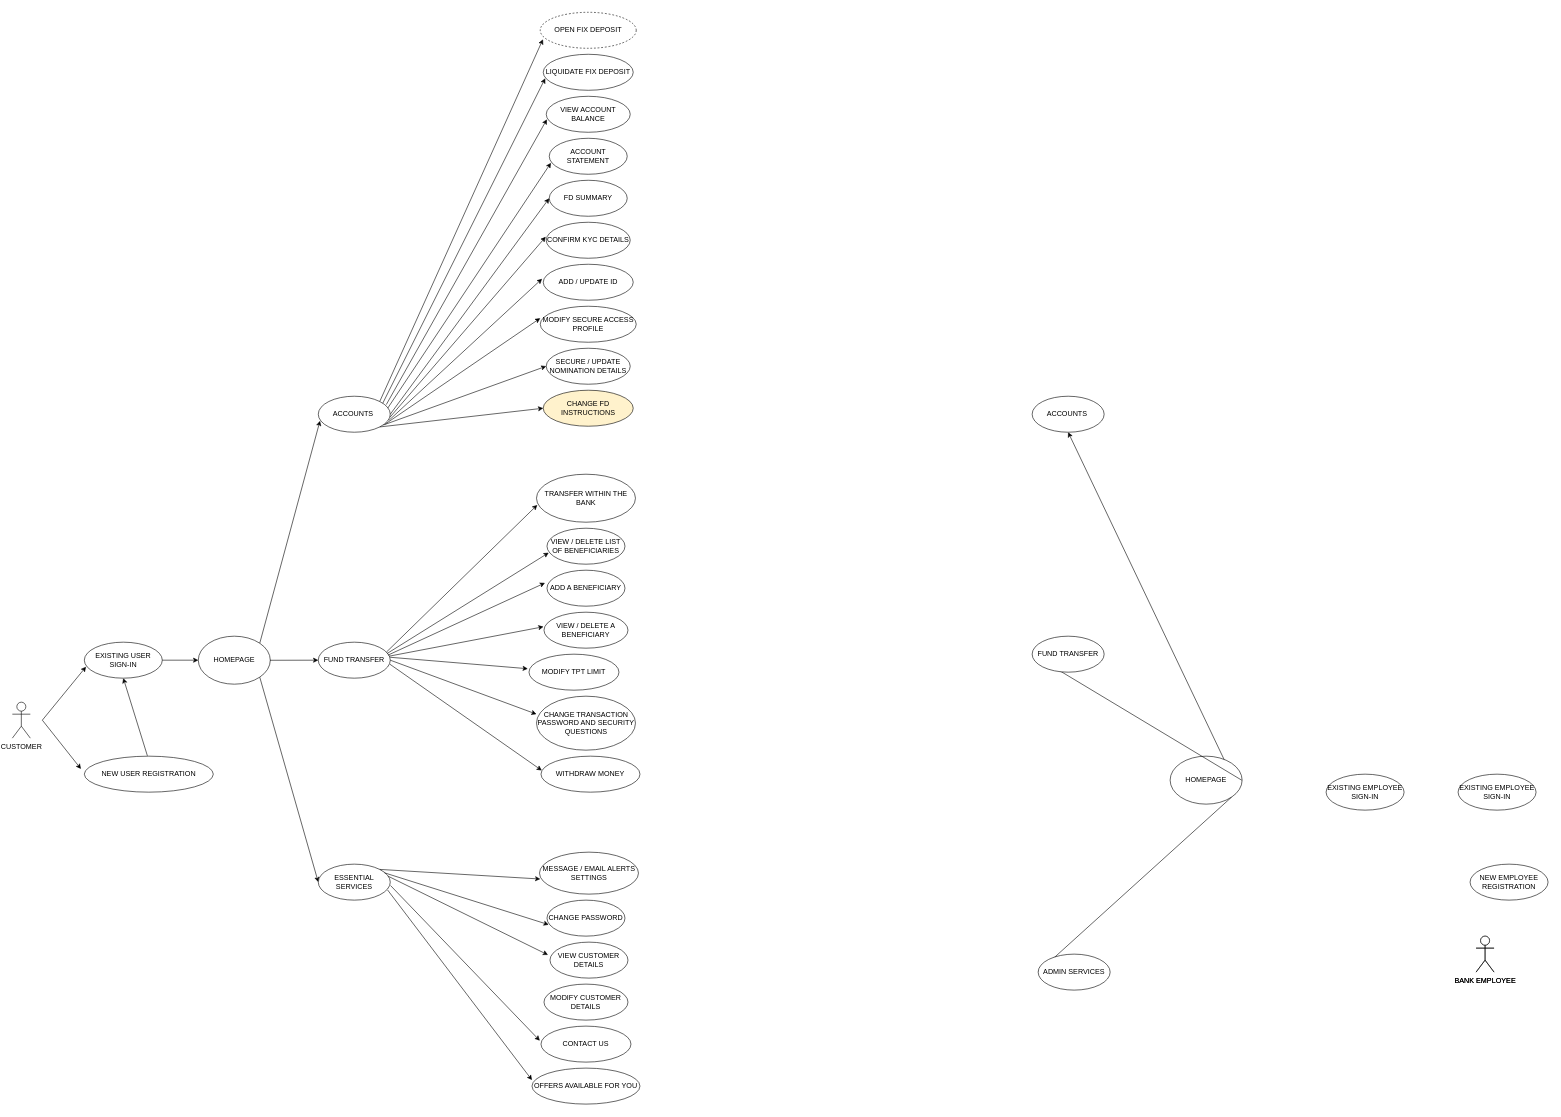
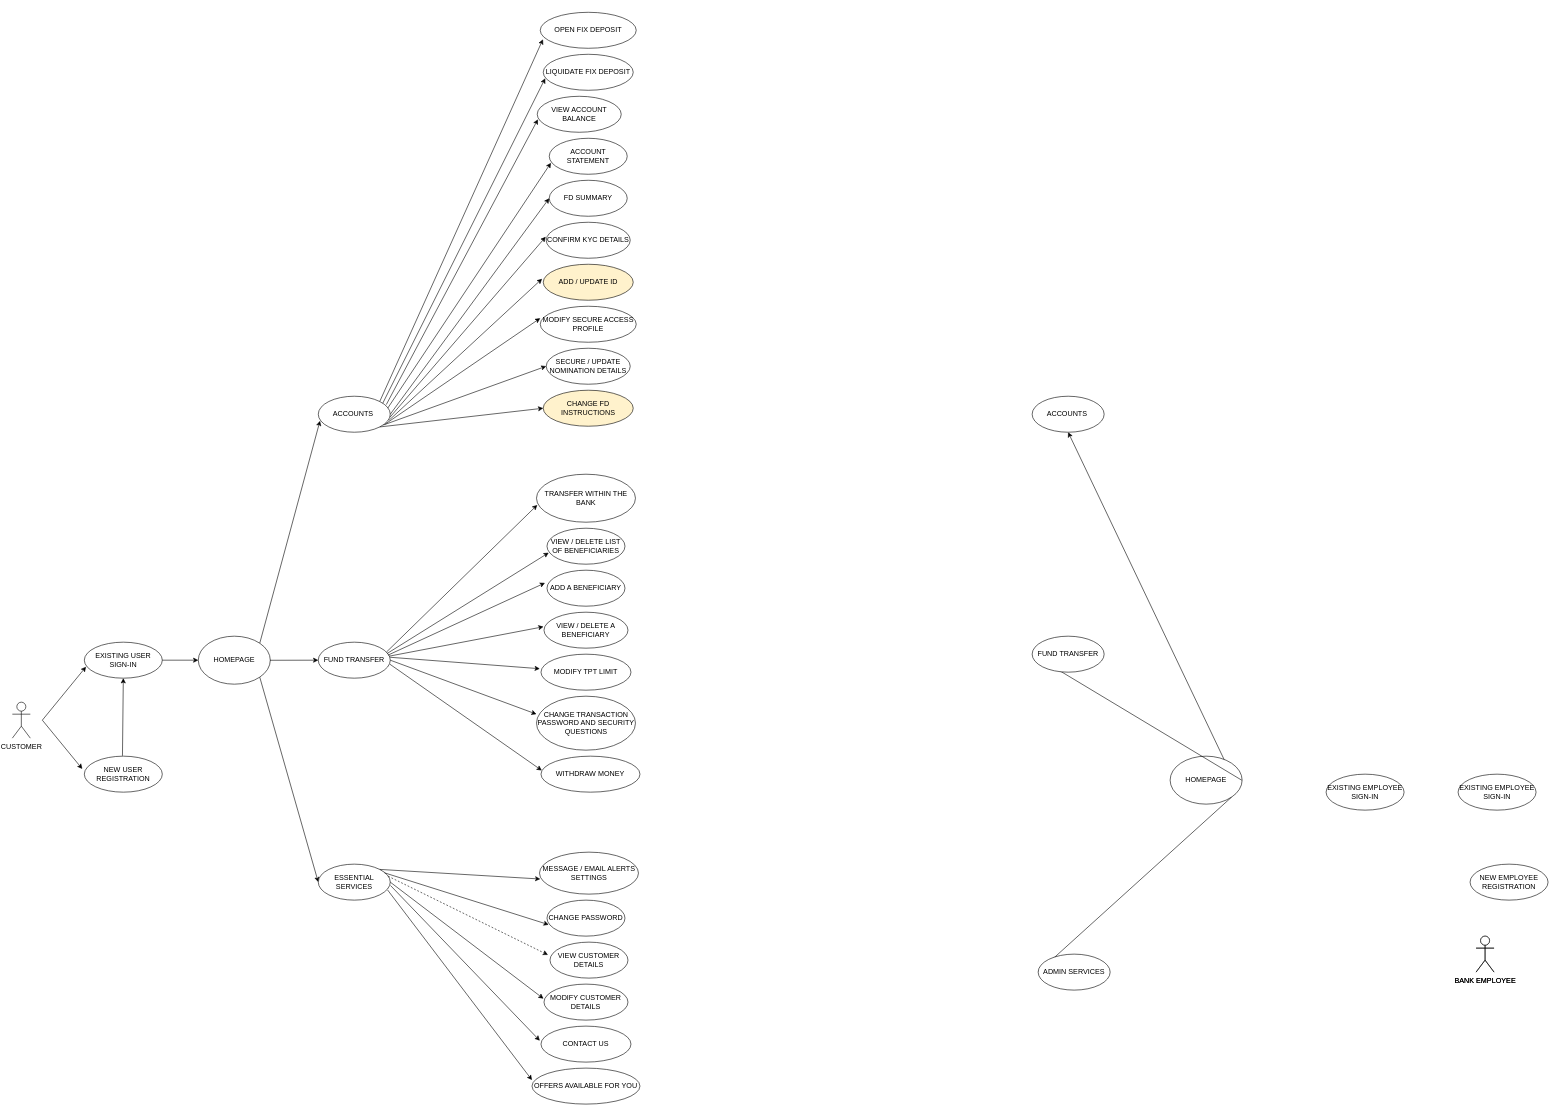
(588, 30) -> (588, 30)
(588, 114) -> (579, 114)
(588, 282) -> (588, 282)
(574, 672) -> (586, 672)
(149, 774) -> (123, 774)
(466, 914) -> (466, 914)
none -> (465, 939)
